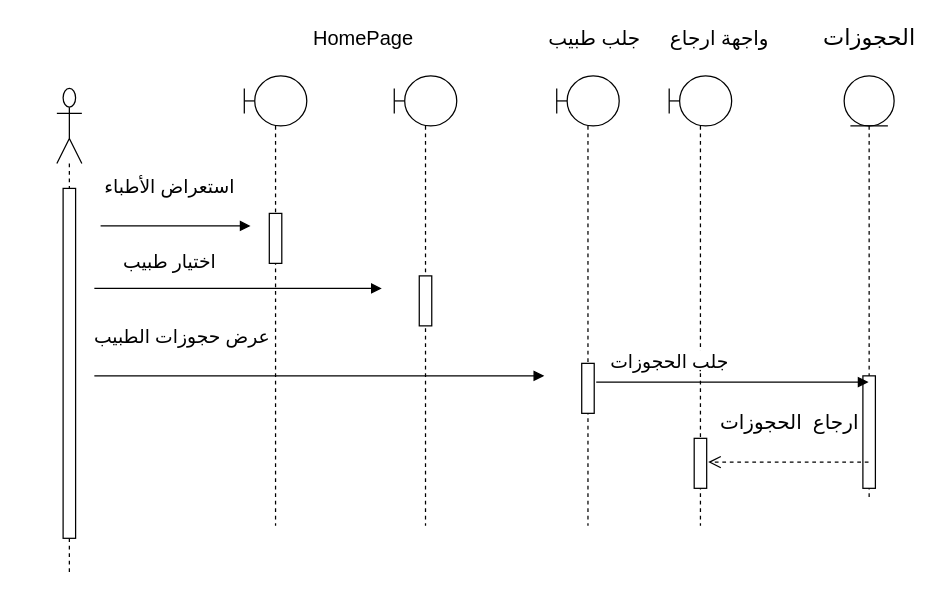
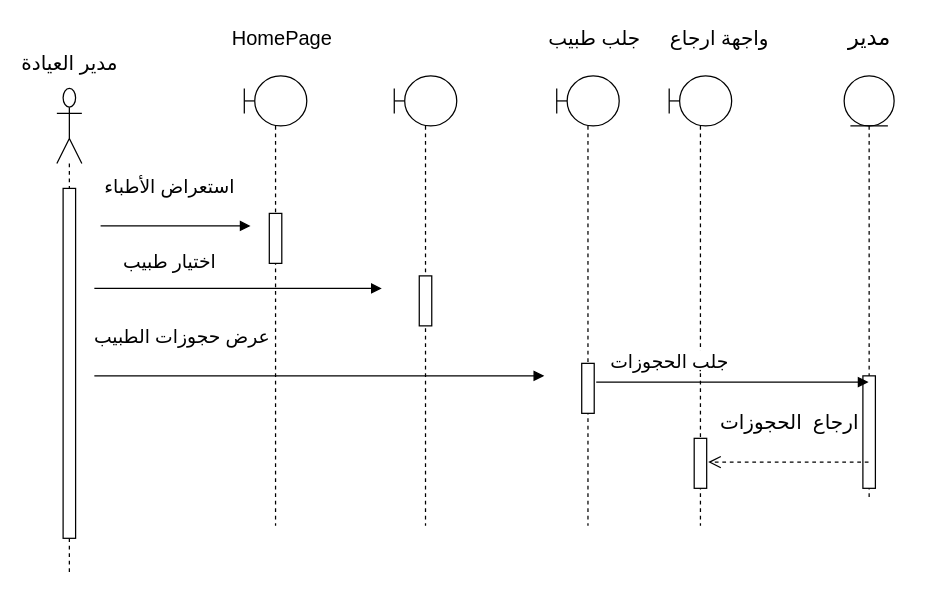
(363, 38) -> (282, 38)
(870, 38) -> (870, 38)
none -> (69, 63)
